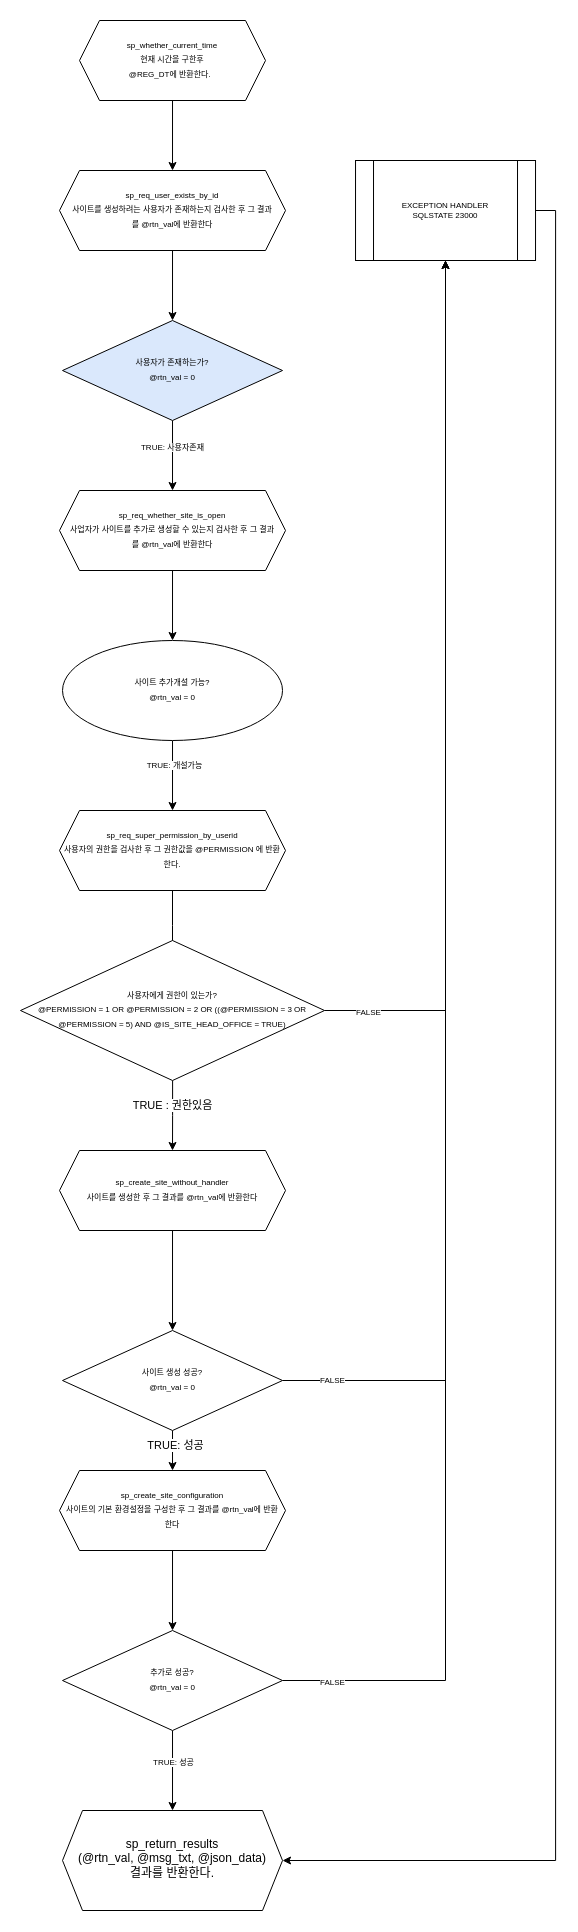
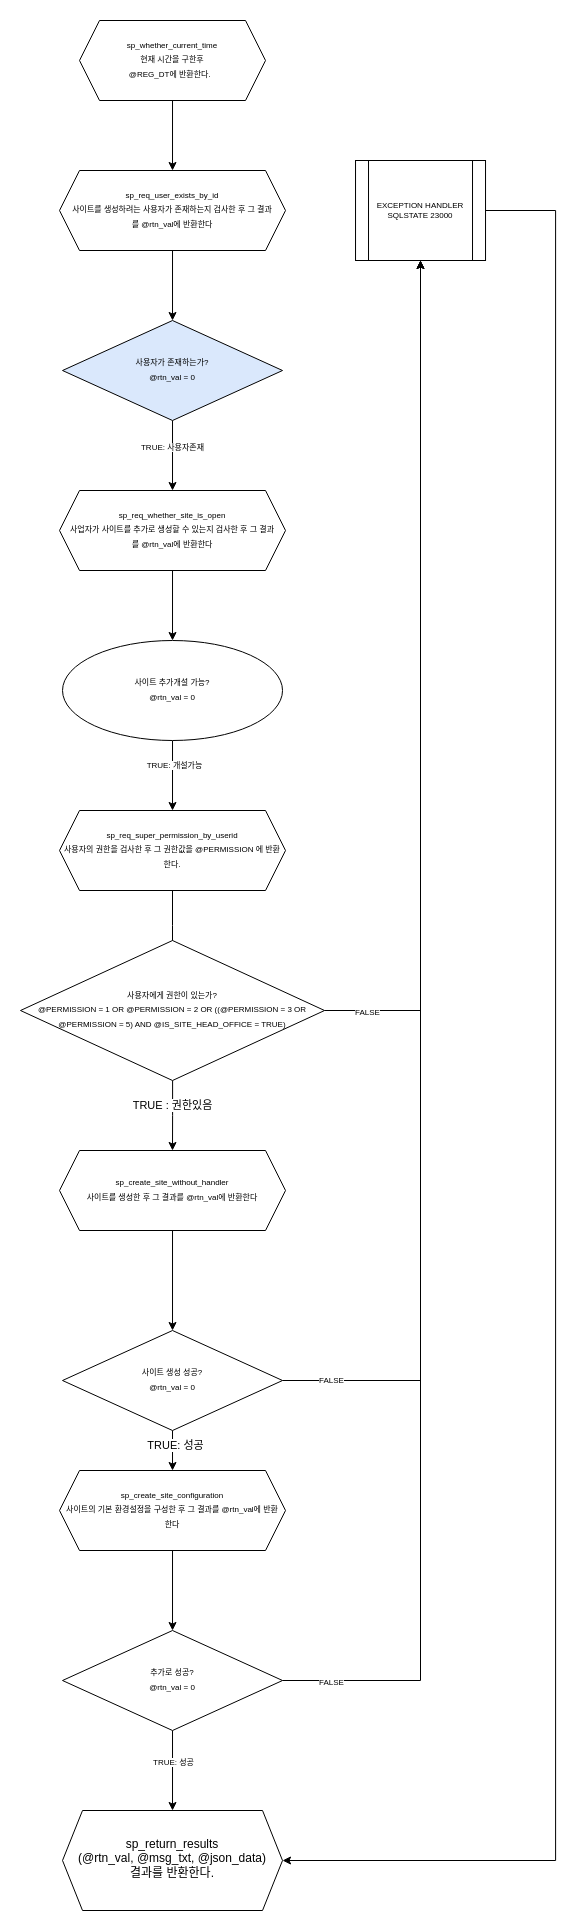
(446, 211) -> (421, 211)
